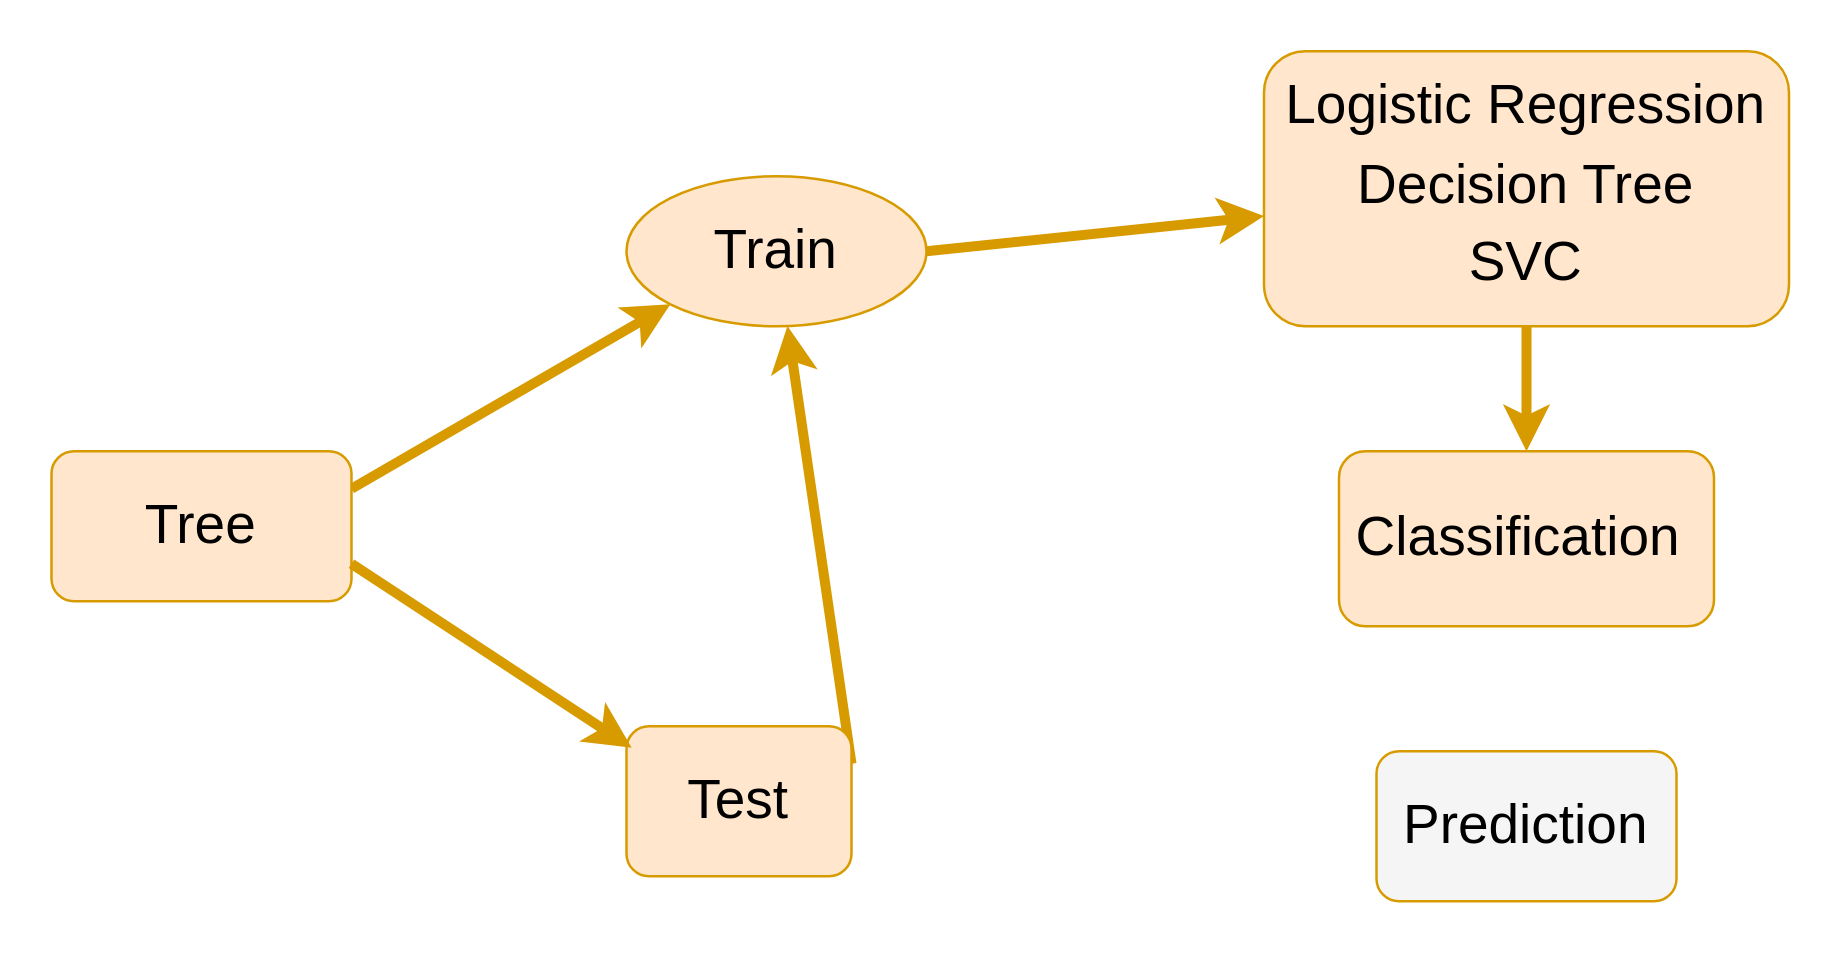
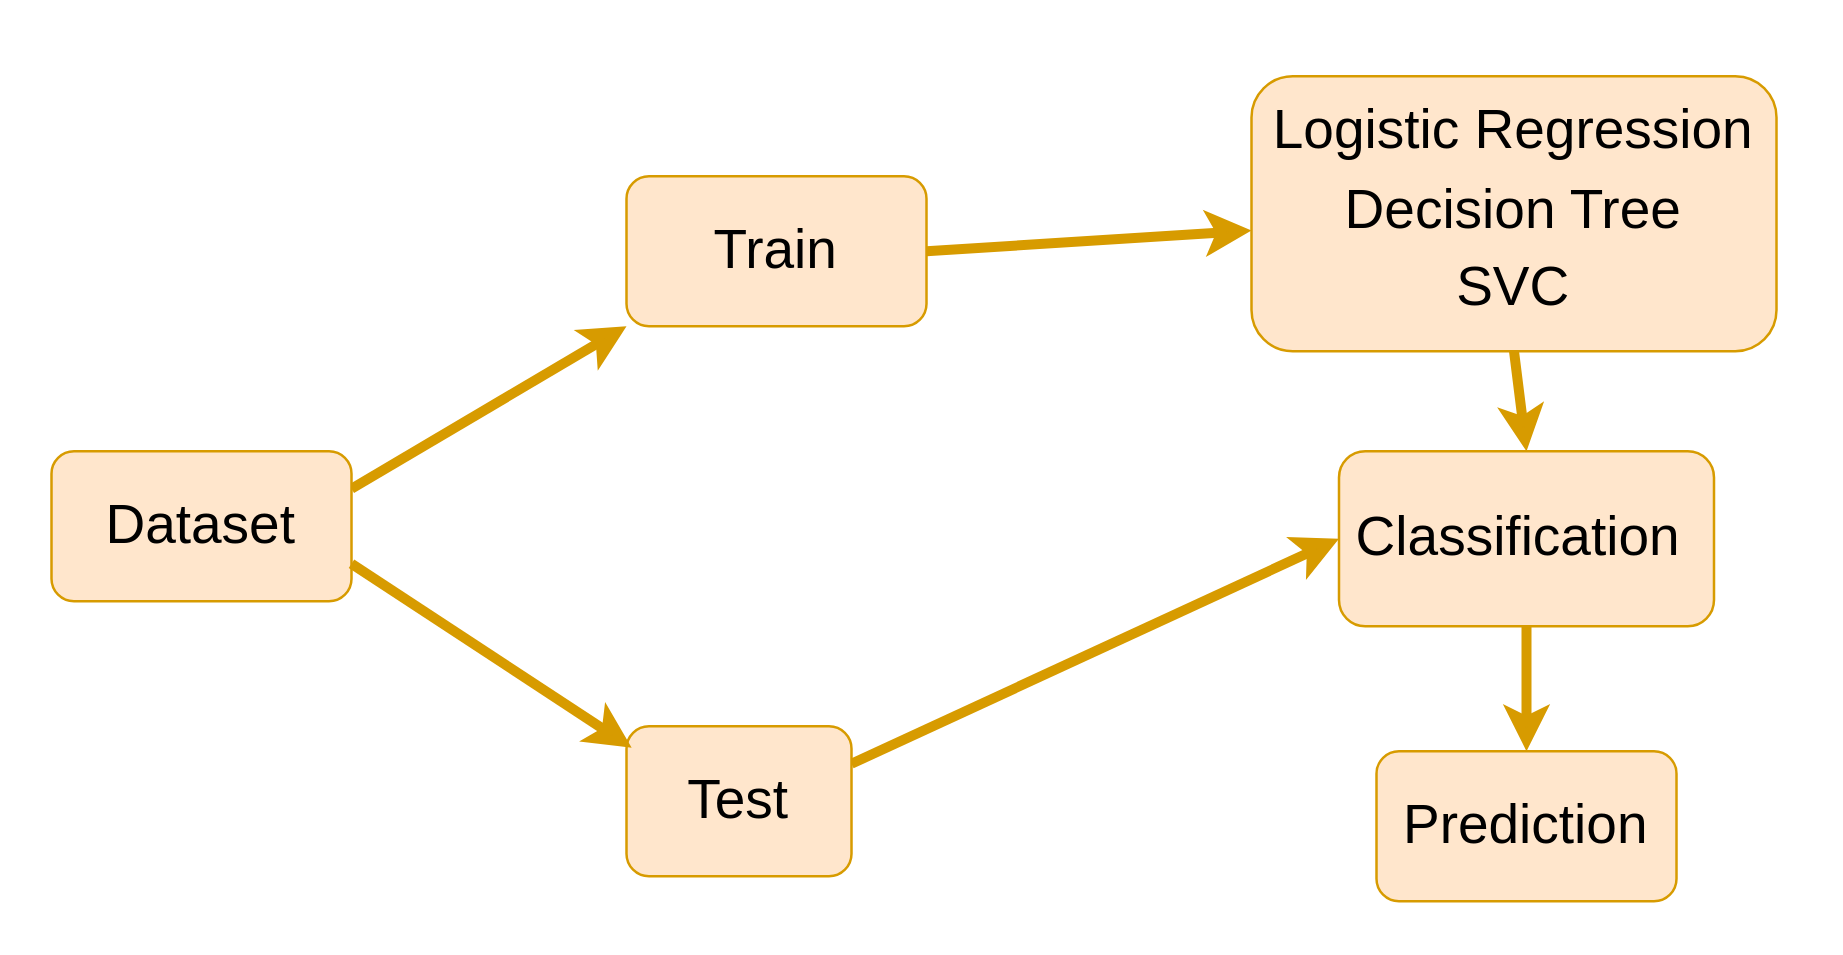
(1526, 189) -> (1514, 214)
(776, 251) -> (776, 251)
(201, 526) -> (201, 526)
(820, 548) -> (1081, 658)
none -> (1526, 673)
(1526, 826) -> (1526, 826)
